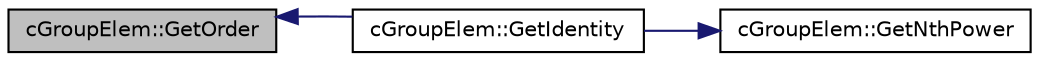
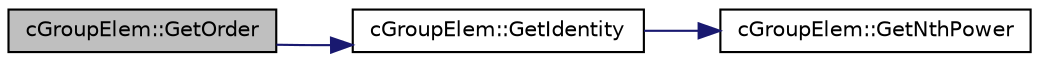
(325, 16) -> (304, 45)
